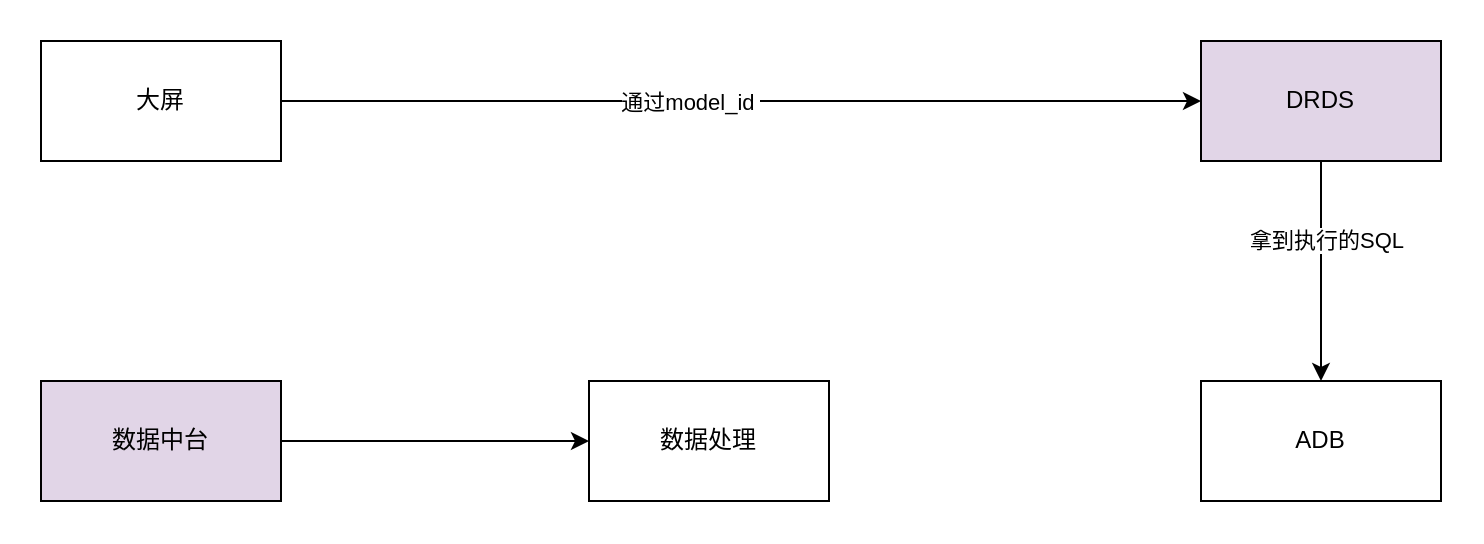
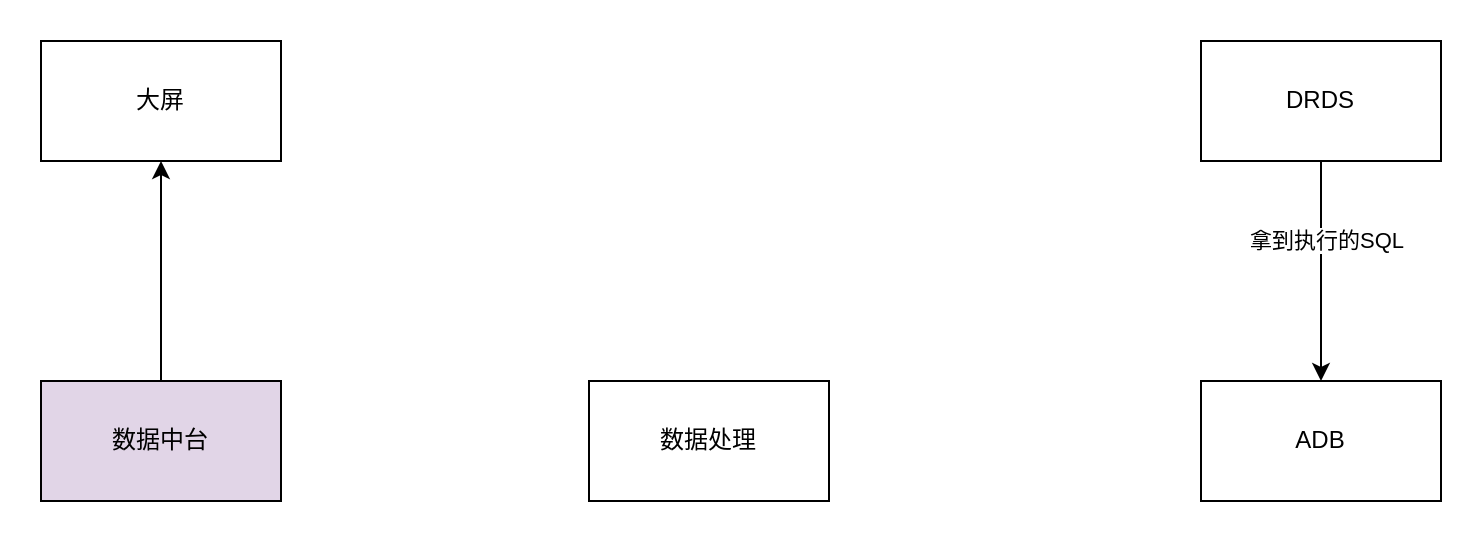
(962, 101) -> none
(1321, 101) -> (1321, 101)
(428, 441) -> (161, 278)
